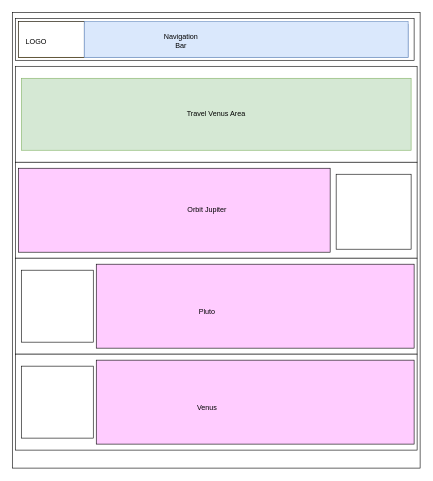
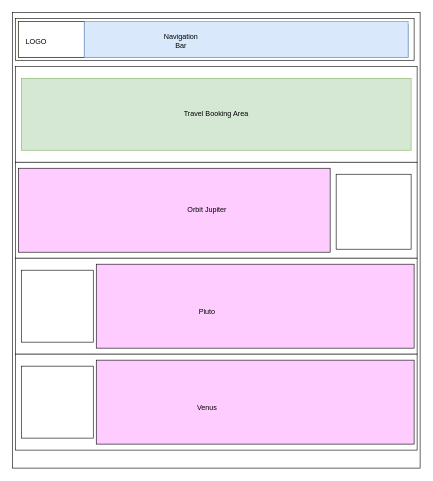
(216, 114) -> (216, 114)
